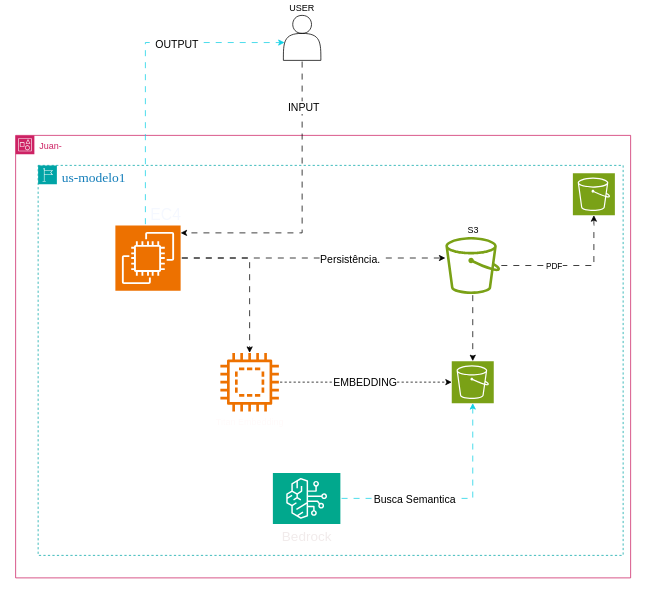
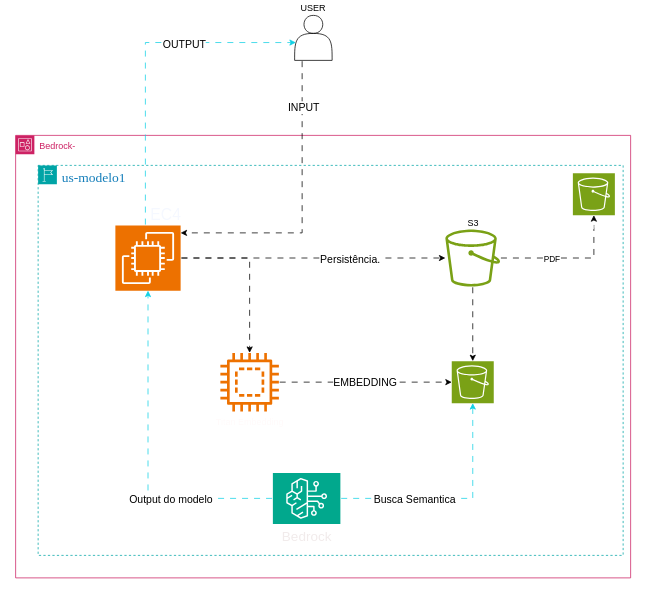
(302, 38) -> (313, 38)
(52, 146) -> (60, 146)
(473, 266) -> (473, 258)
(307, 382) -> (307, 382)
none -> (209, 498)
